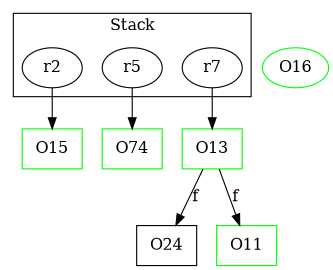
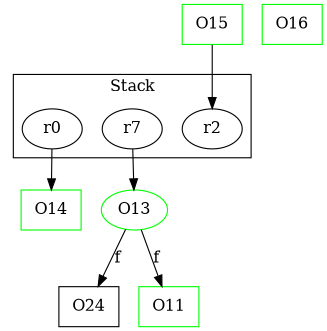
(132, 68) -> (52, 129)
(296, 68) -> (292, 24)
(52, 104) -> (212, 67)
(132, 149) -> (51, 210)
(212, 149) -> (134, 210)
